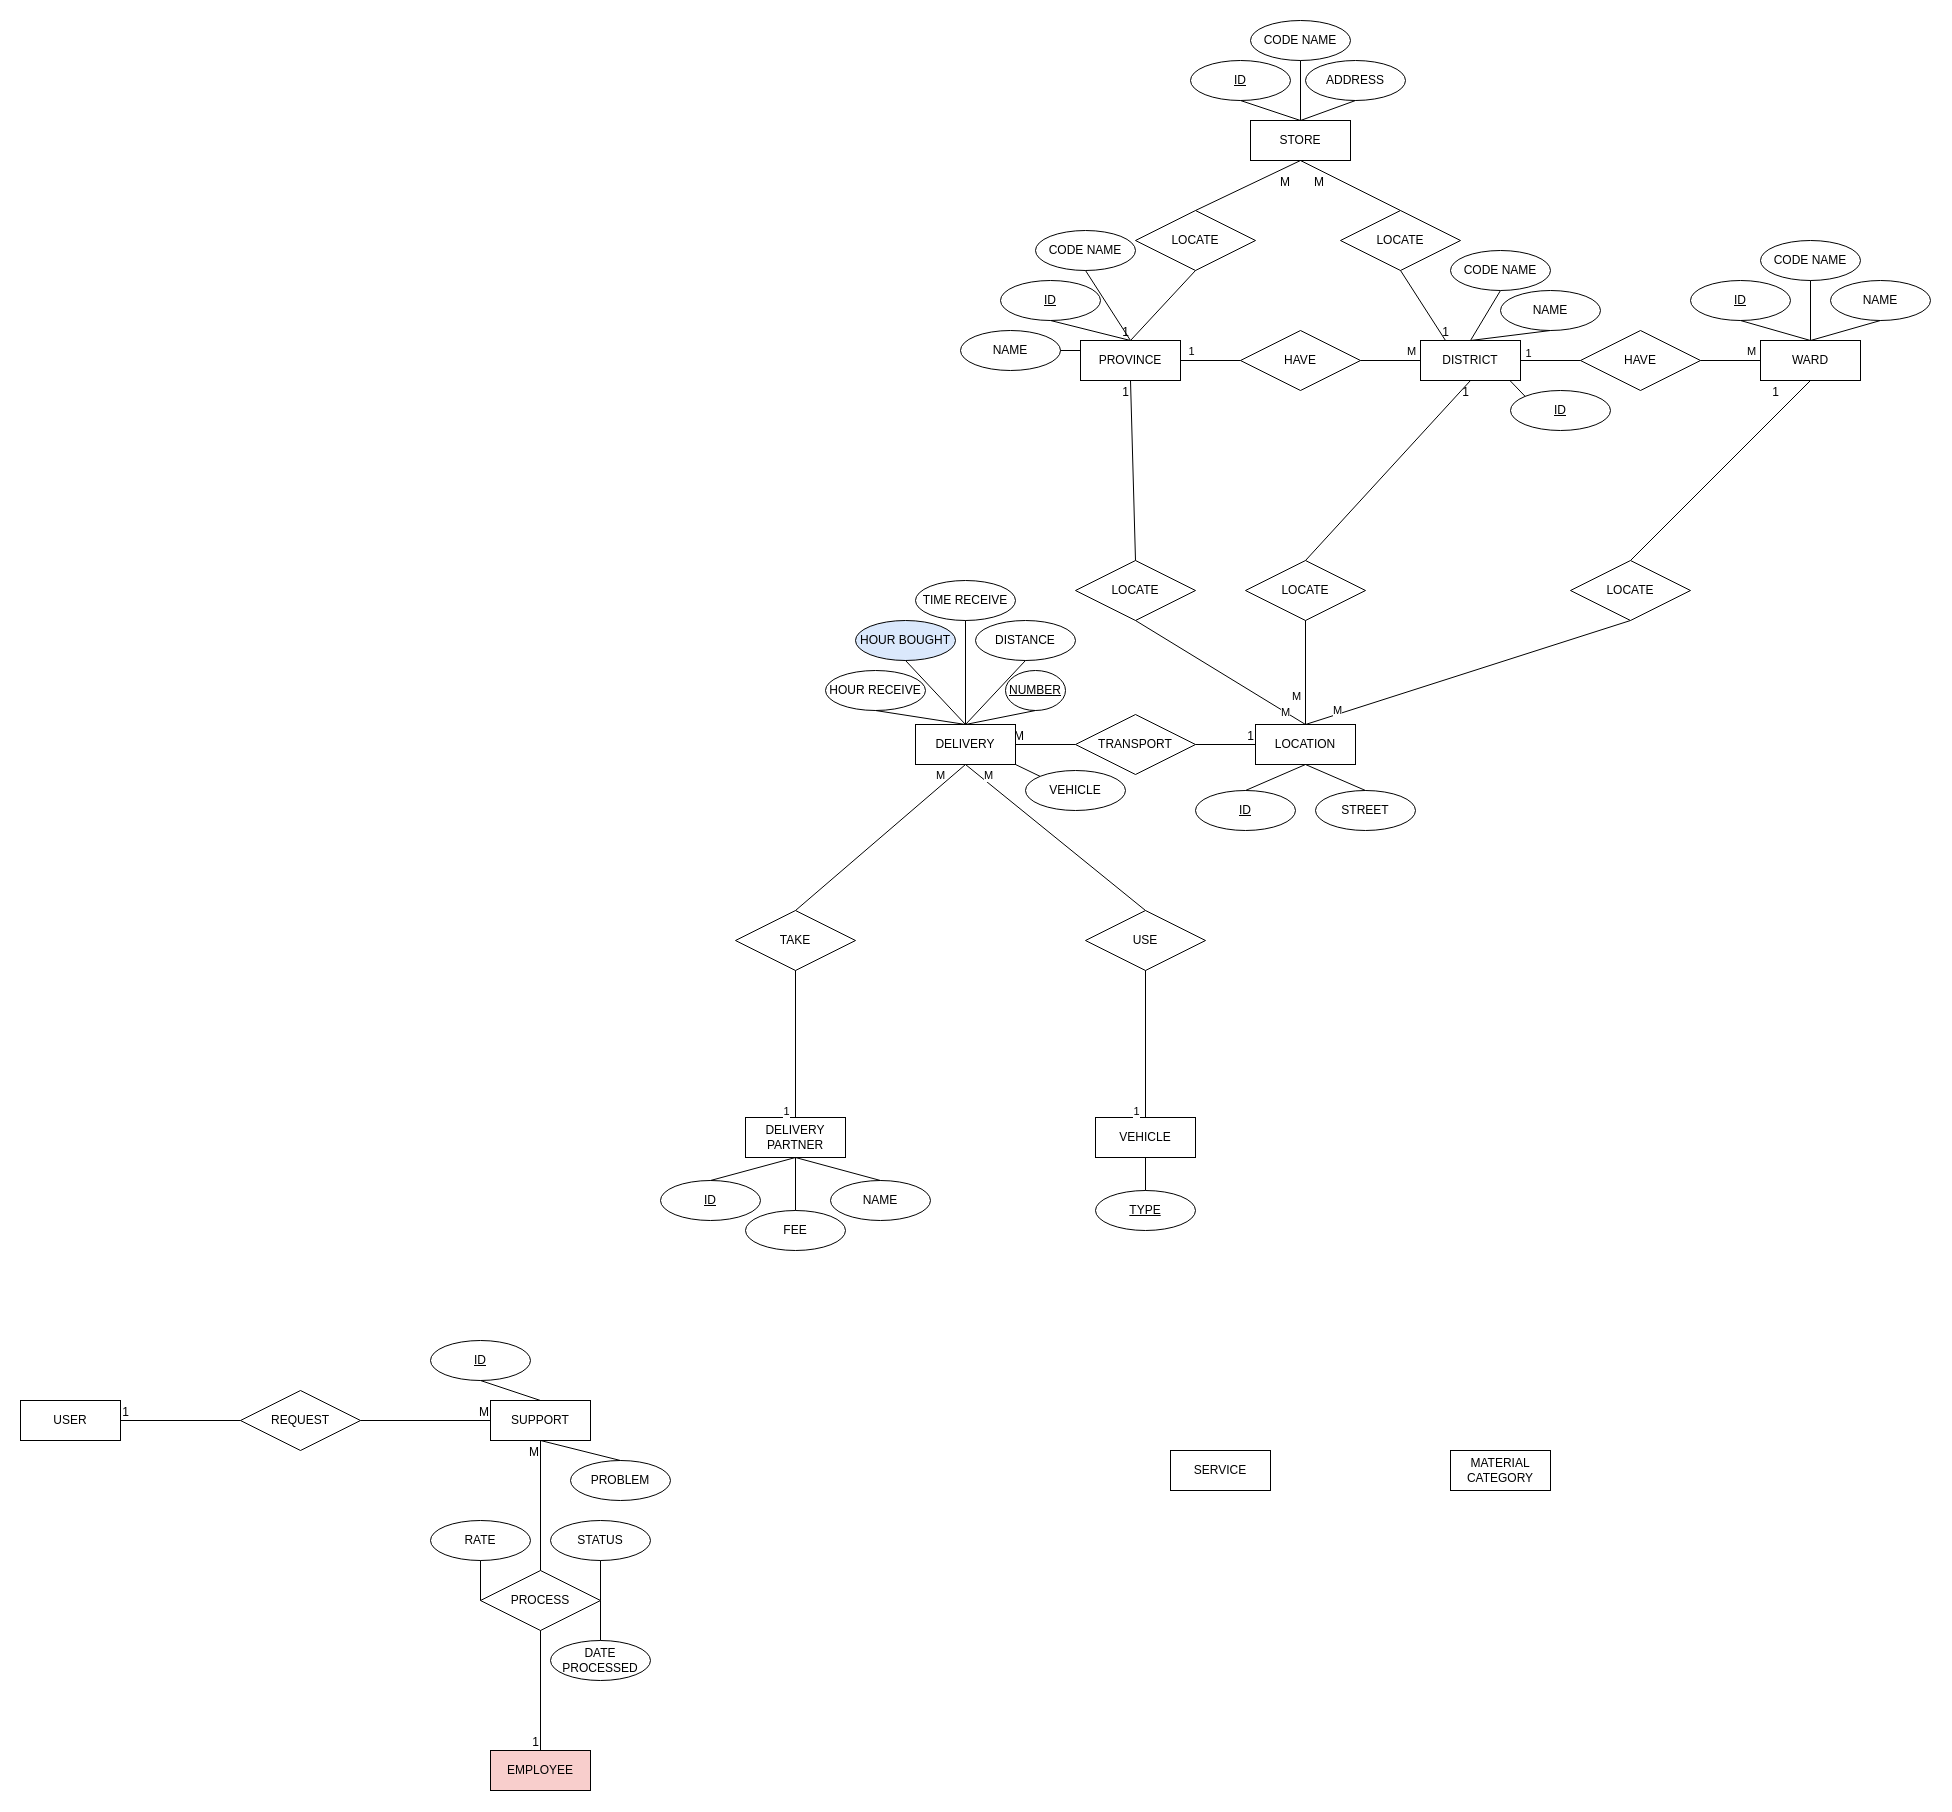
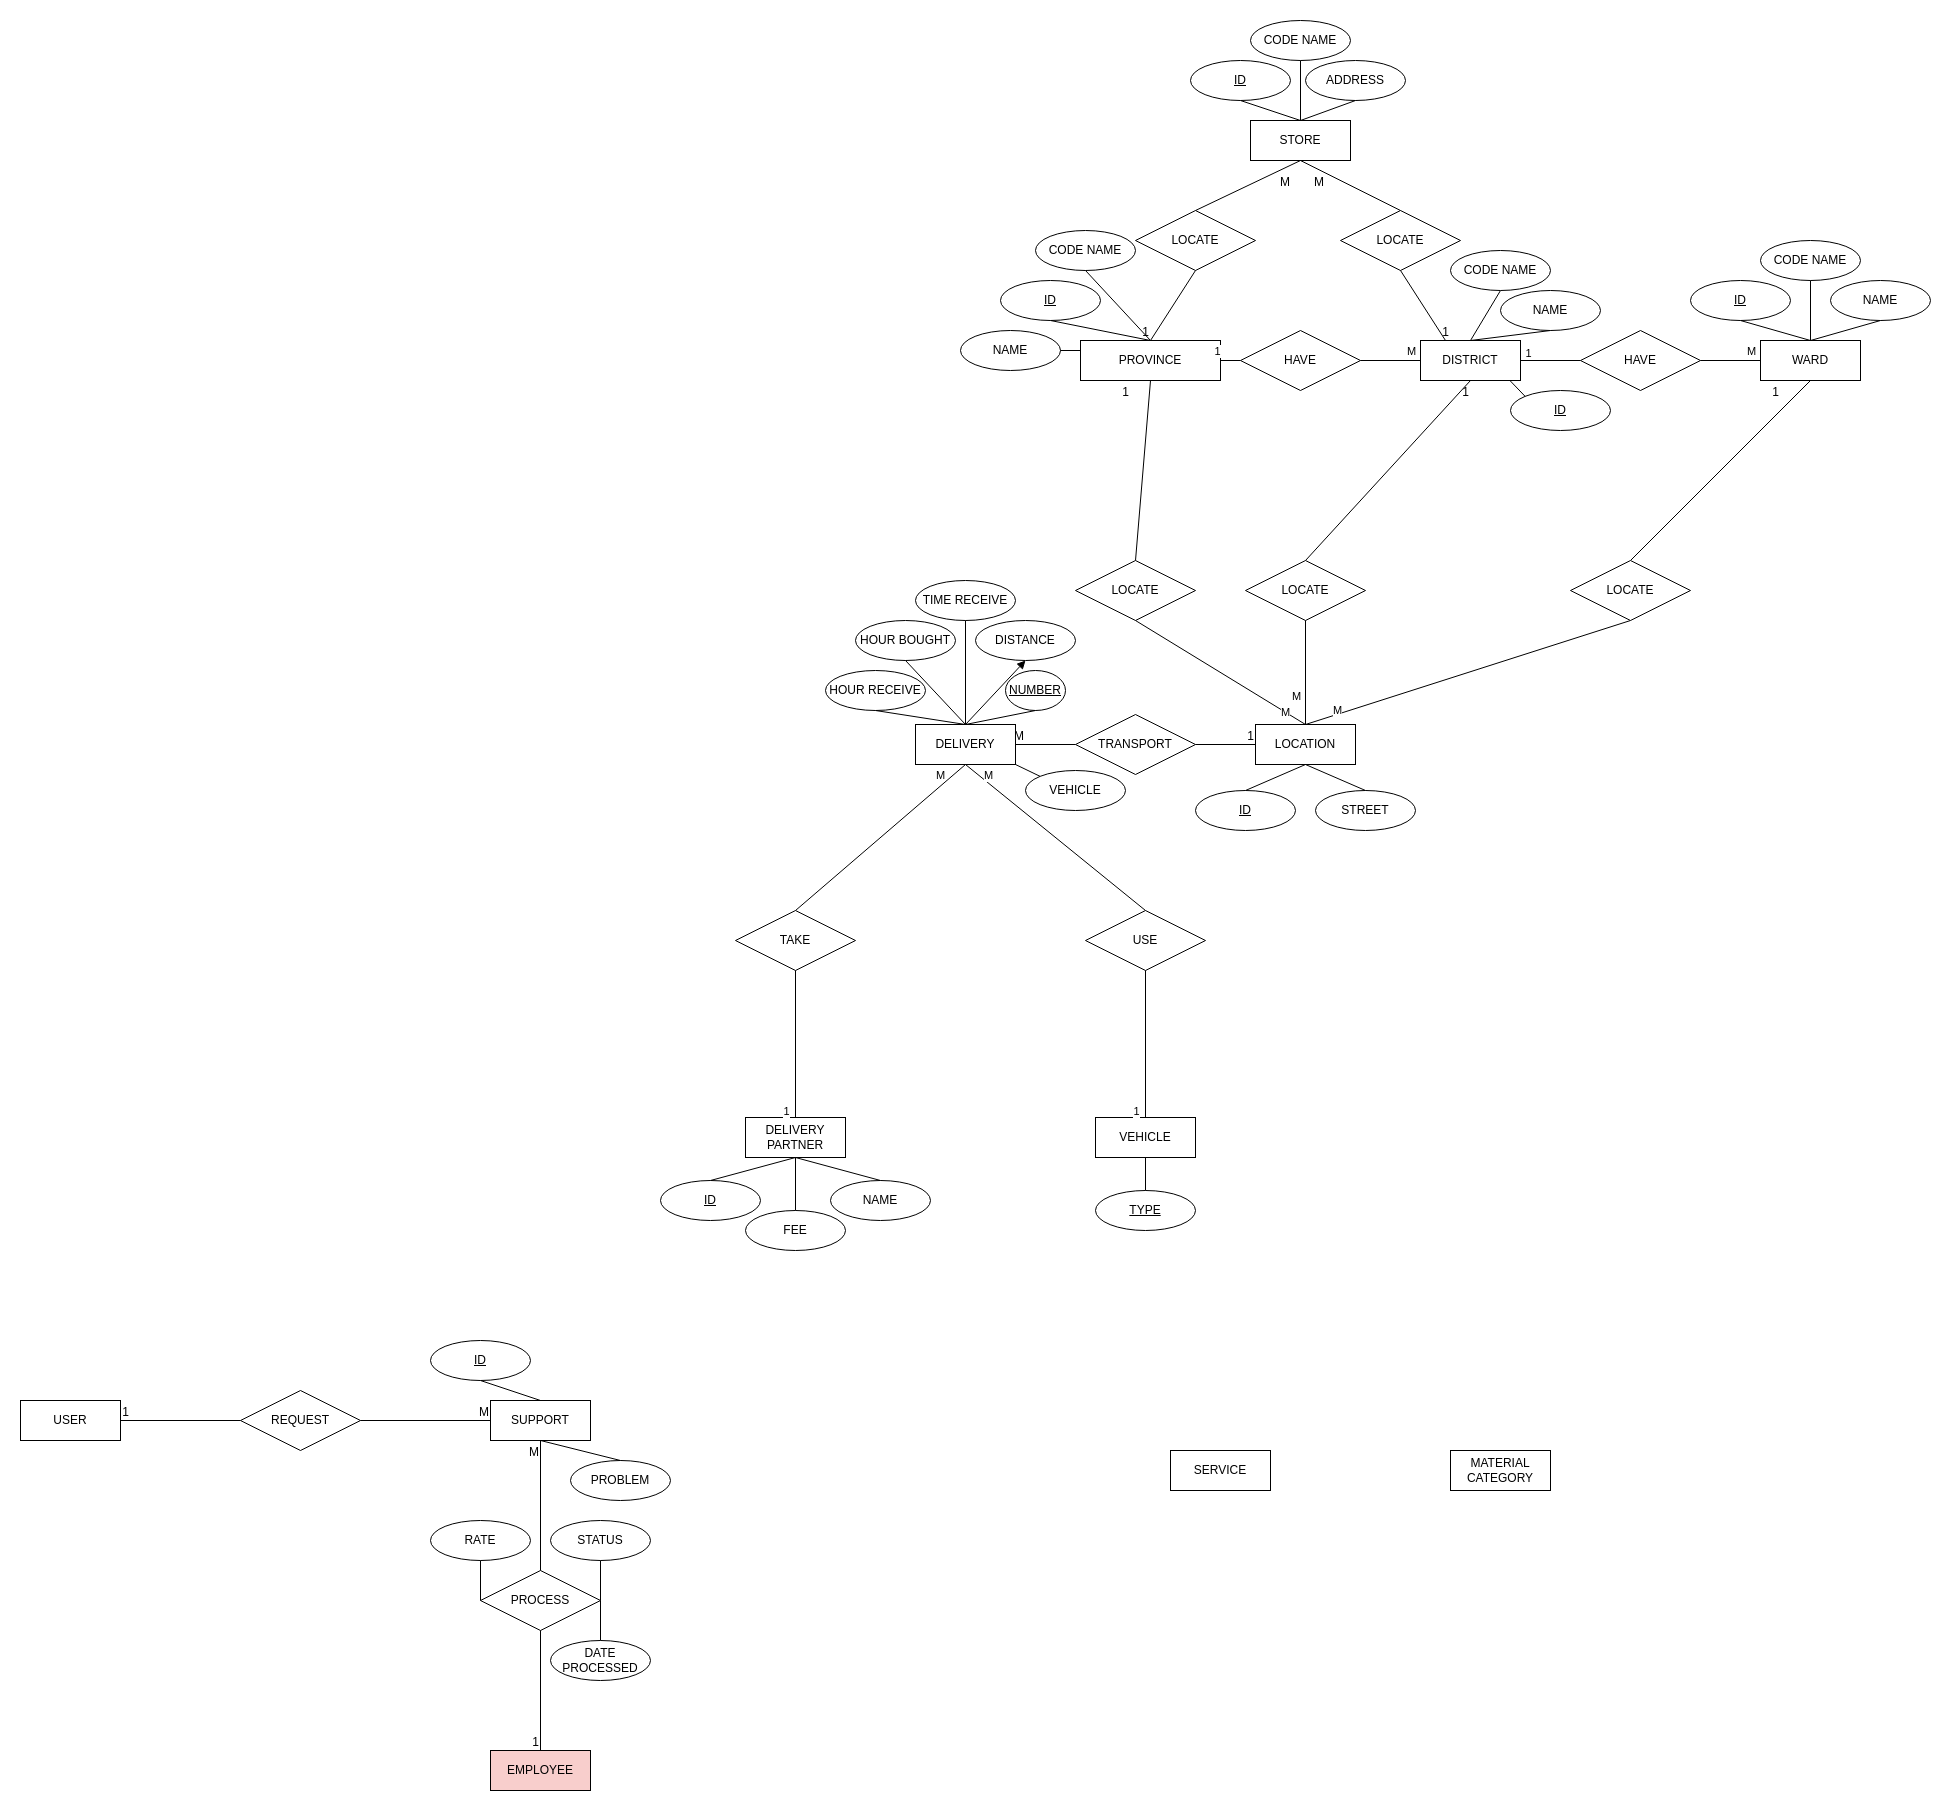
(1131, 361) -> (1151, 361)
(906, 641) -> (906, 641)
(1022, 664) -> (1019, 667)
